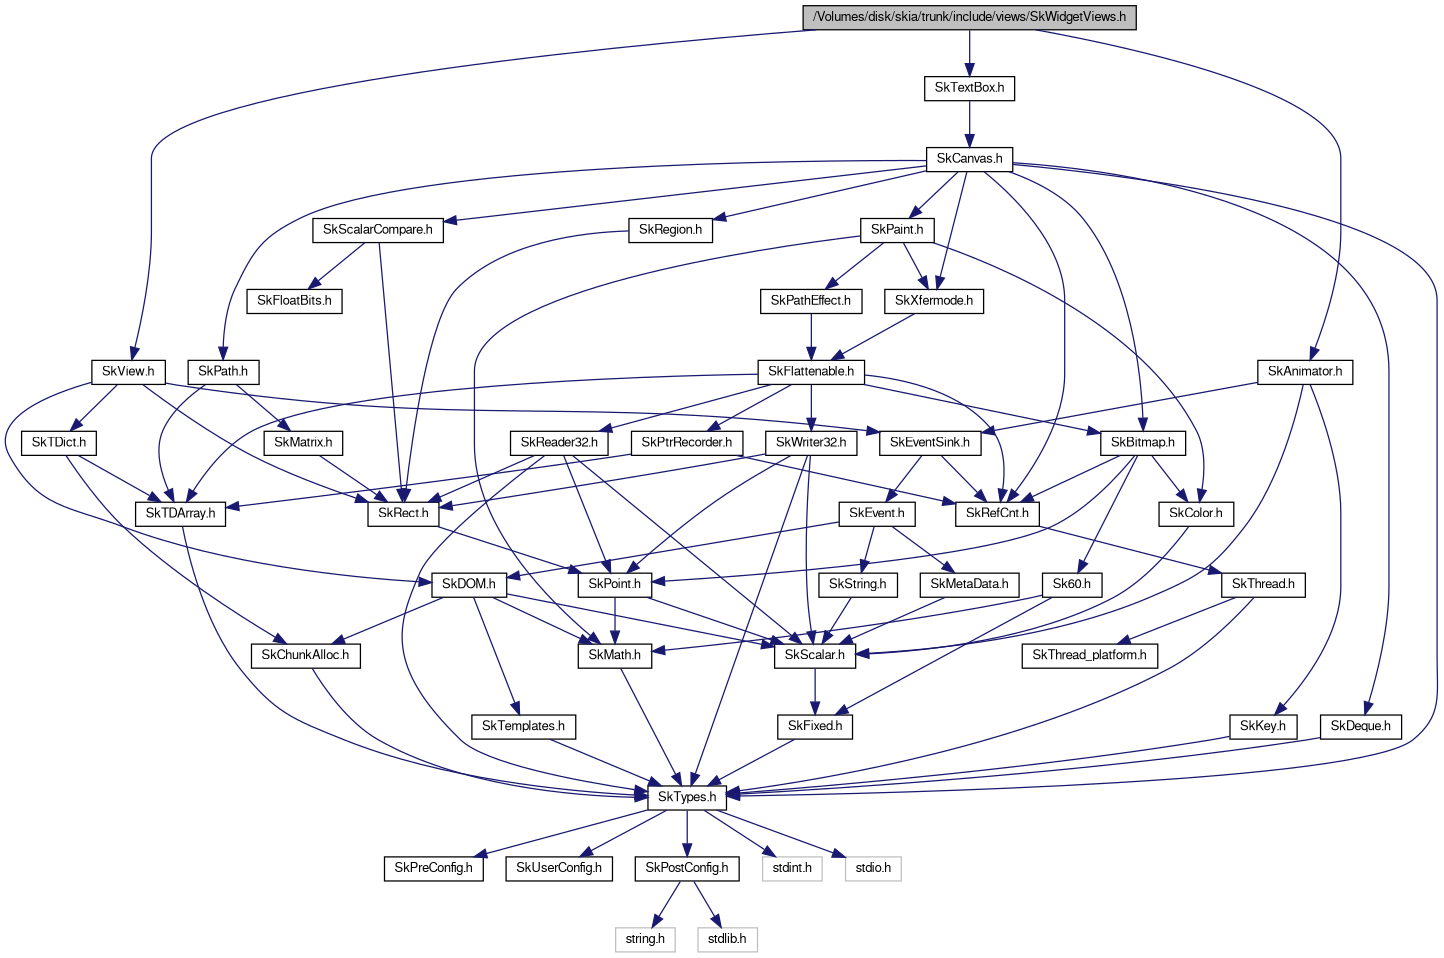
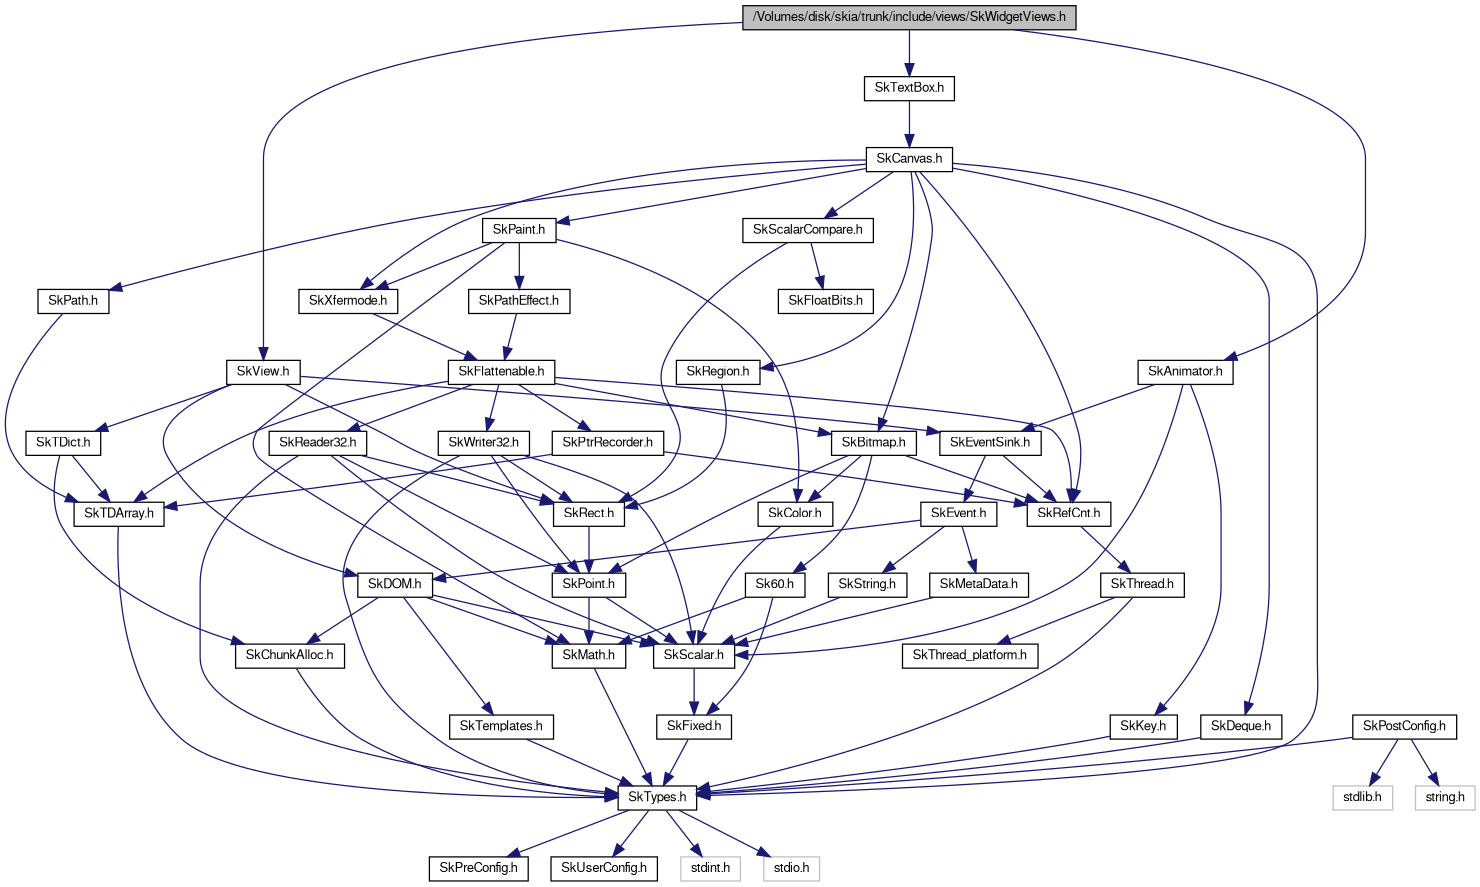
(303, 443) -> none
(687, 827) -> (1032, 770)
